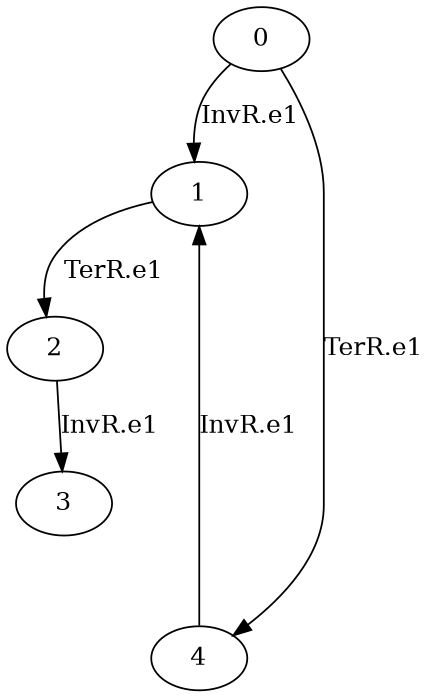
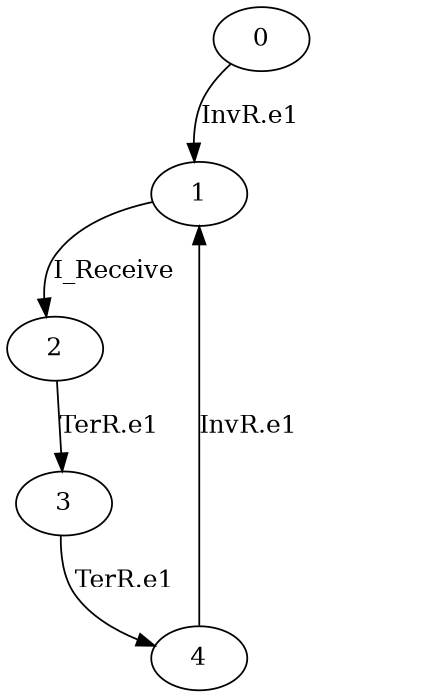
(114, 271) -> (114, 271)
(324, 356) -> (80, 601)
(109, 426) -> (109, 426)
